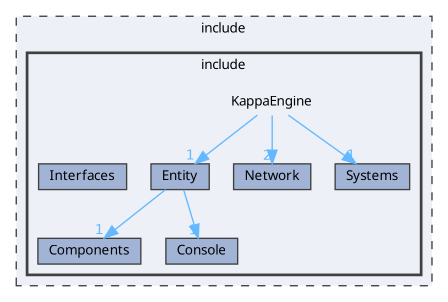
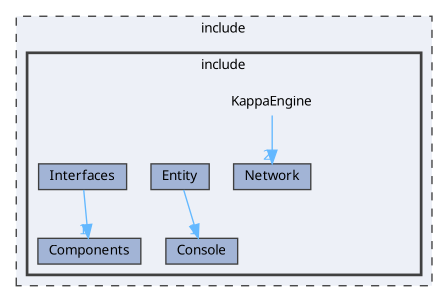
(232, 135) -> none
(372, 177) -> none
(140, 210) -> (85, 207)
